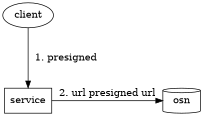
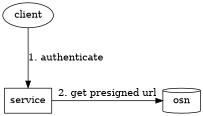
(66, 58) -> (66, 58)
(107, 93) -> (107, 93)
